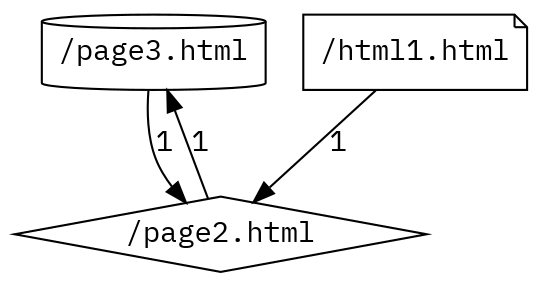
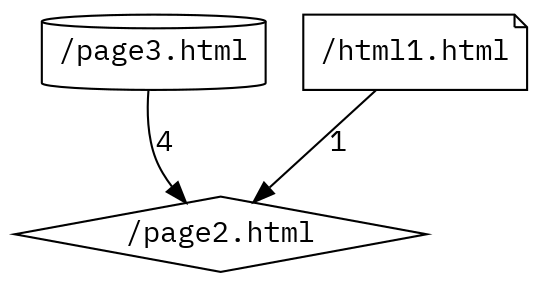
(165, 143) -> (165, 143)
(191, 154) -> none
